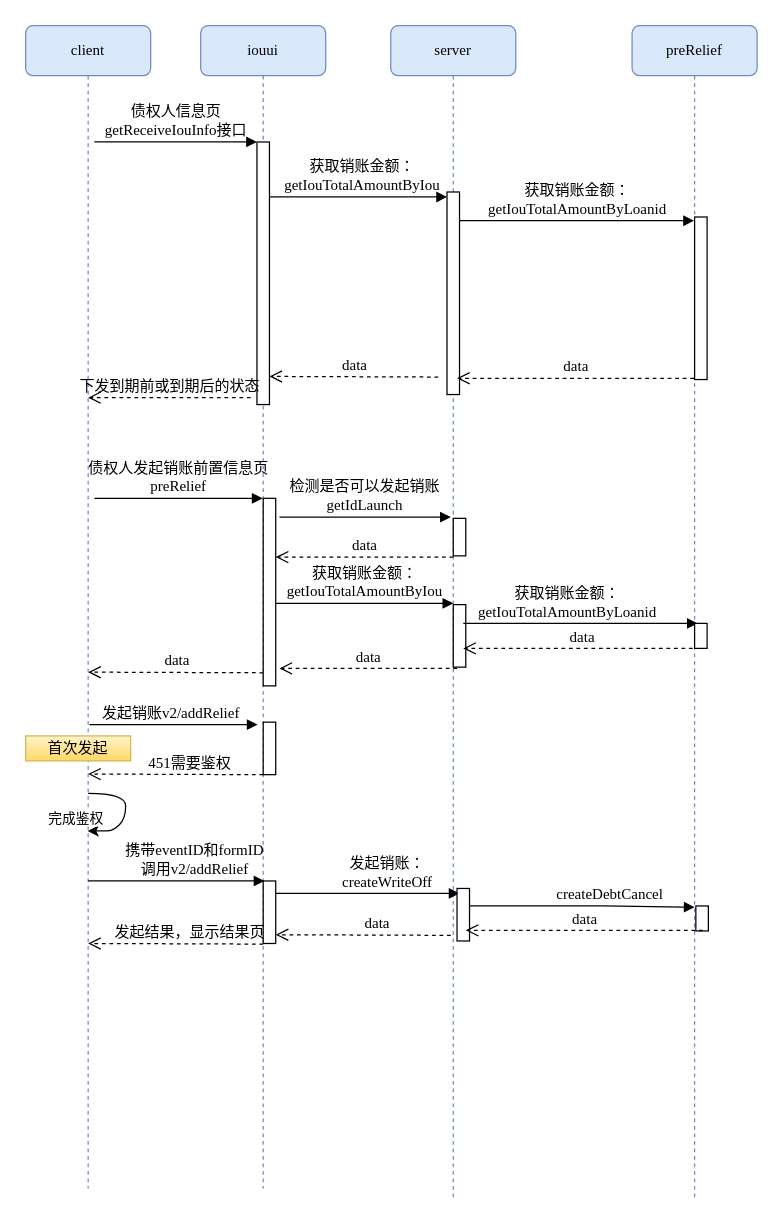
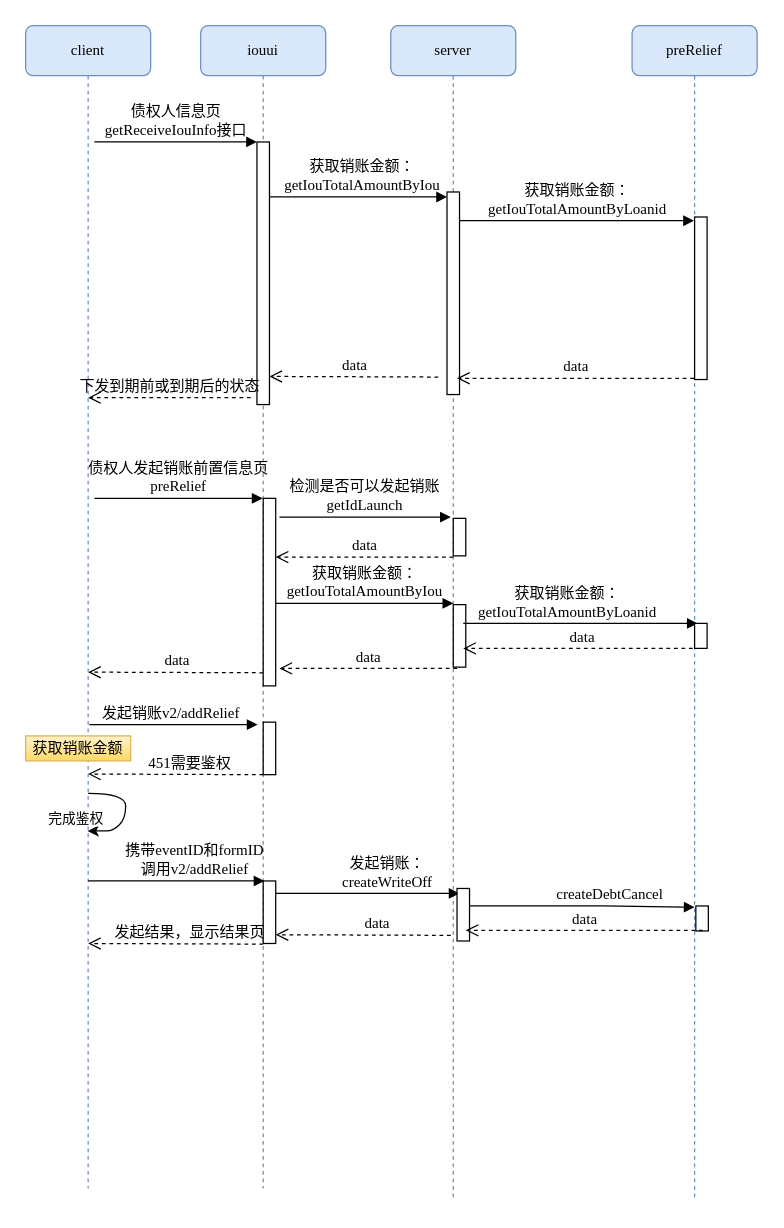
(78, 748) -> (78, 748)
